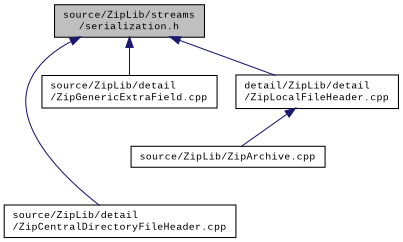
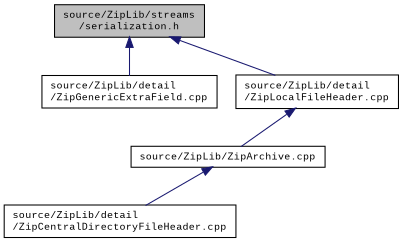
(317, 92) -> (317, 92)
(32, 127) -> (174, 189)
